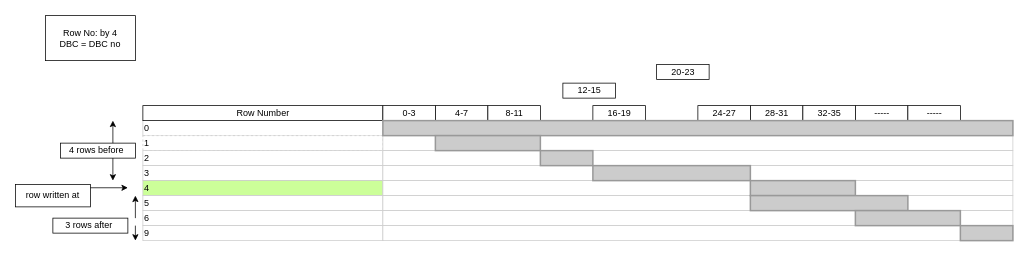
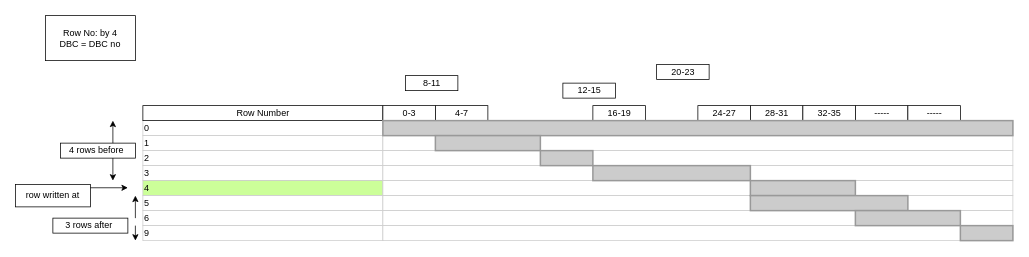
(514, 113) -> (432, 83)
(263, 143) -> (263, 143)
